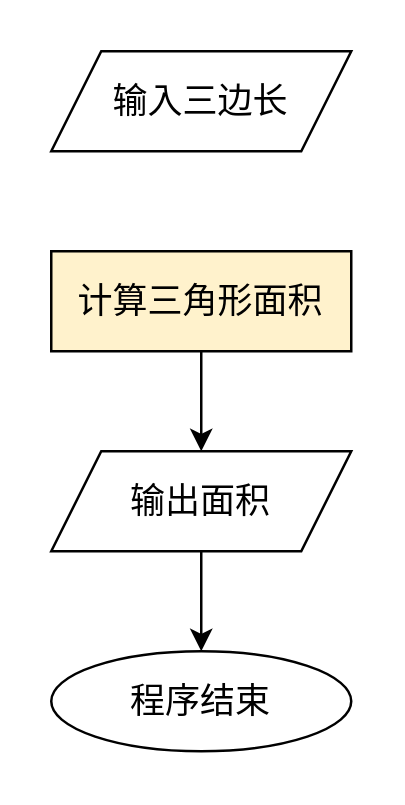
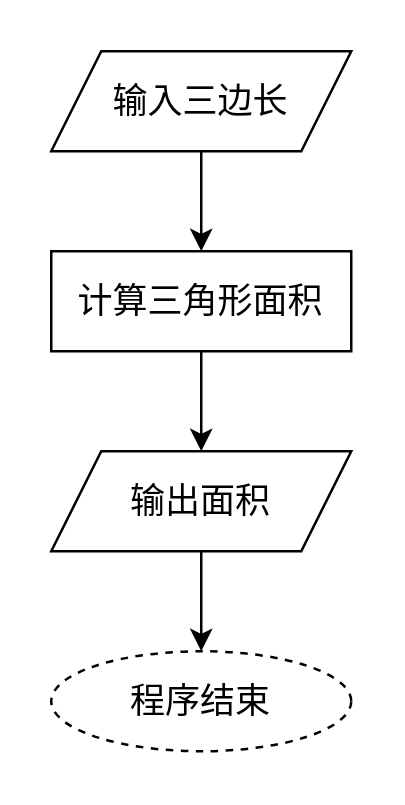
none -> (201, 193)
(201, 301) -> (201, 301)
(201, 701) -> (201, 701)
